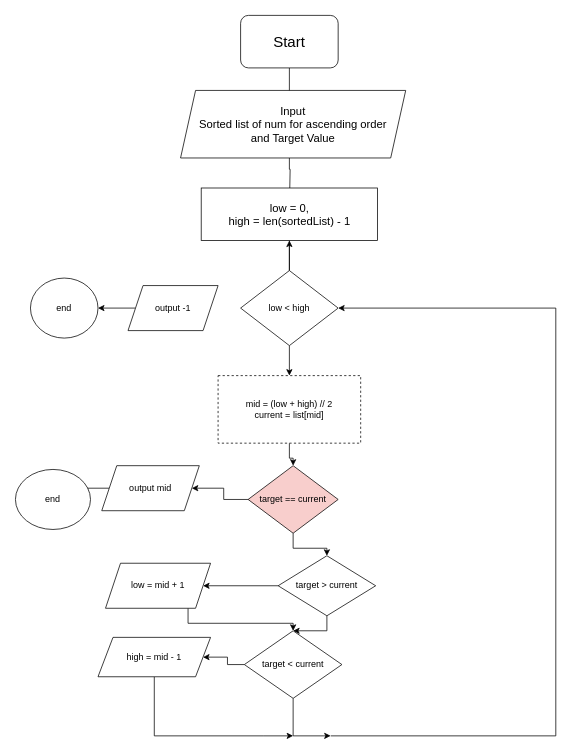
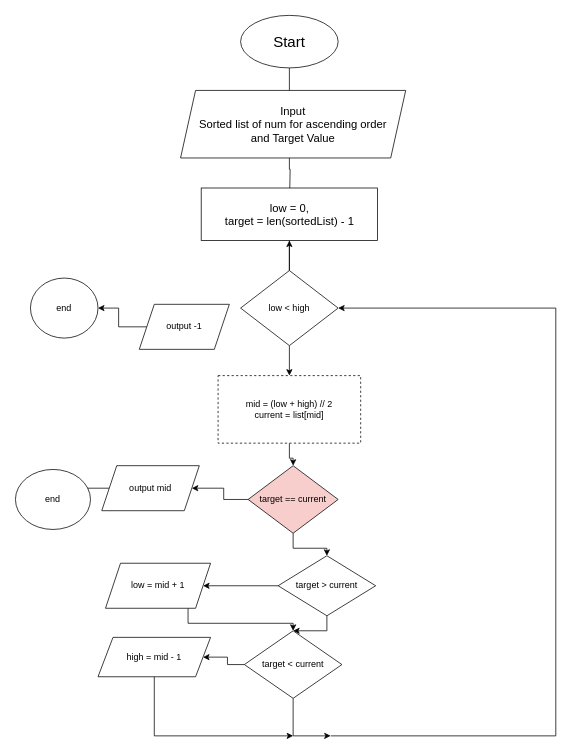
(289, 42) -> (289, 42)
(290, 214) -> (290, 214)
(173, 308) -> (184, 327)
